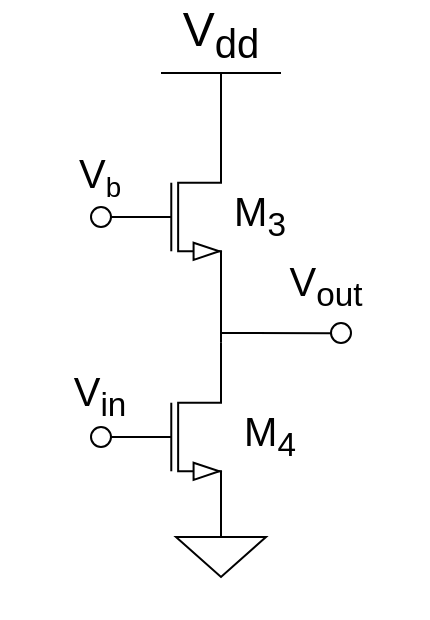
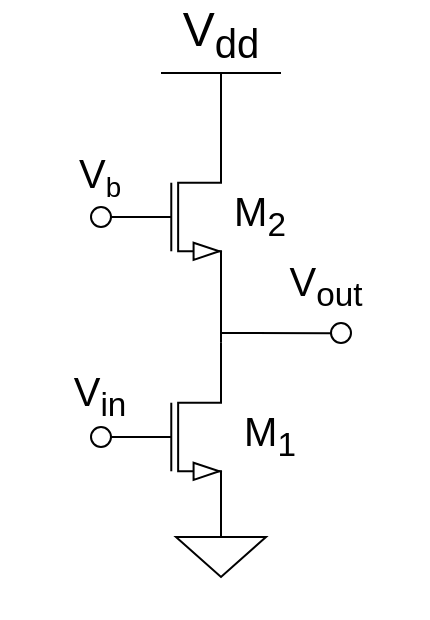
(261, 217) -> (261, 217)
(271, 437) -> (271, 437)
